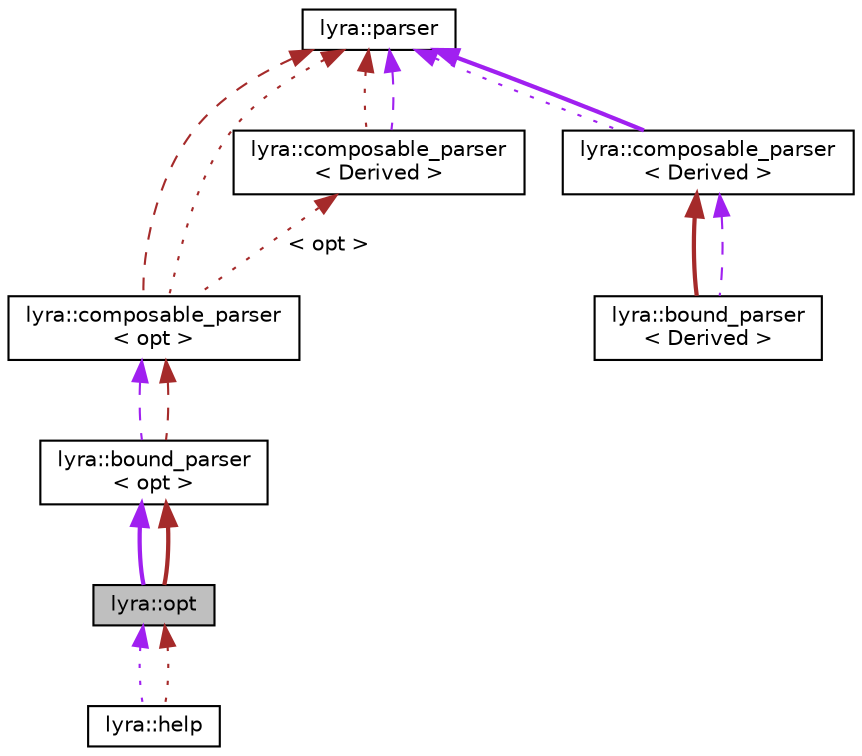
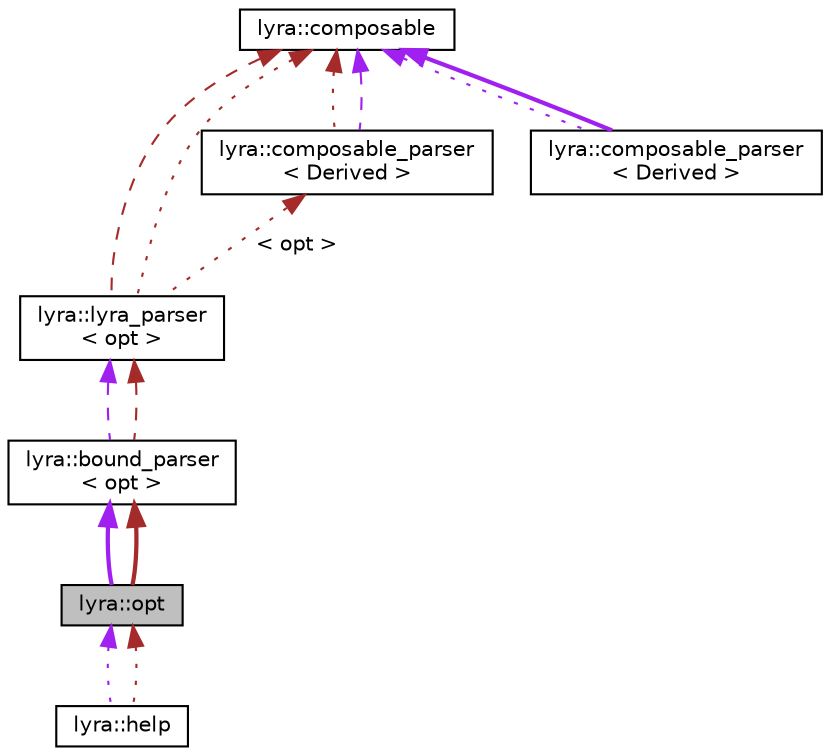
(379, 30) -> (347, 30)
(154, 328) -> (122, 328)
(708, 328) -> none
